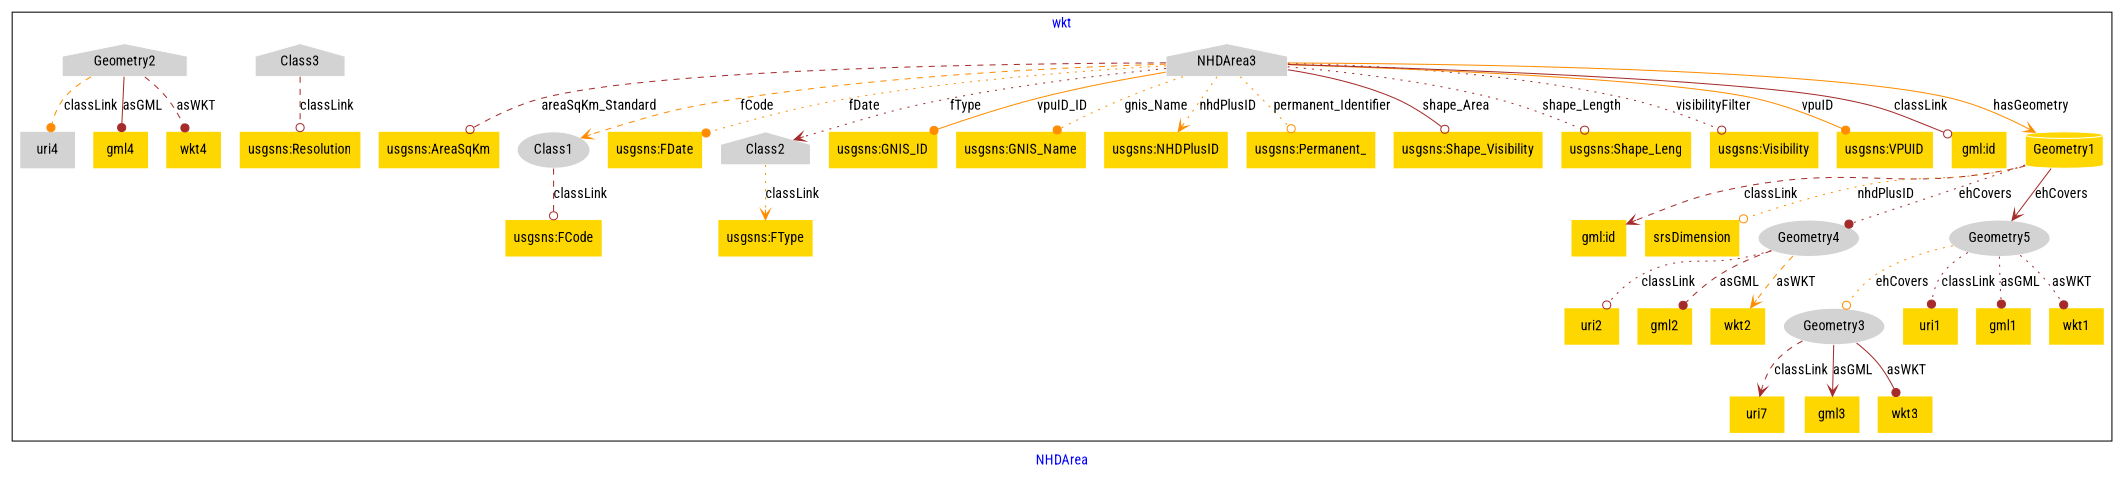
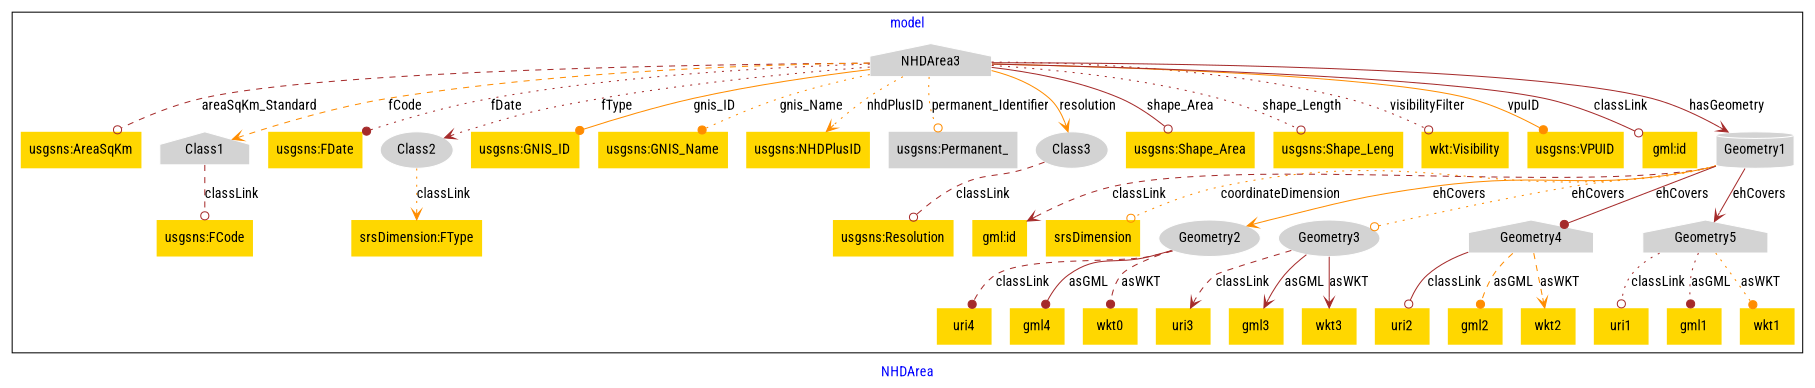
(1062, 24) -> (907, 24)
(125, 62) -> (1210, 238)
(300, 62) -> (1072, 150)
(1661, 71) -> (1359, 70)
(936, 86) -> (618, 81)
none -> (1035, 88)
(66, 96) -> (1067, 262)
(1063, 106) -> (715, 106)
(48, 150) -> (964, 326)
(194, 150) -> (1110, 326)
(554, 150) -> (205, 150)
(765, 150) -> (417, 150)
(1311, 150) -> (953, 150)
(1468, 150) -> (1190, 150)
(1764, 150) -> (1465, 150)
(2064, 150) -> (1755, 150)
none -> (1462, 183)
(1886, 194) -> (1281, 194)
(1939, 194) -> (1642, 195)
(765, 238) -> (417, 238)
(1809, 238) -> (1531, 238)
(1999, 238) -> (1705, 238)
(1685, 262) -> (1434, 270)
(1895, 264) -> (1547, 191)
(1725, 271) -> (1494, 274)
(1944, 272) -> (1634, 271)
(2043, 277) -> (1733, 277)
(1878, 364) -> (1329, 277)
(1757, 415) -> (1183, 326)
